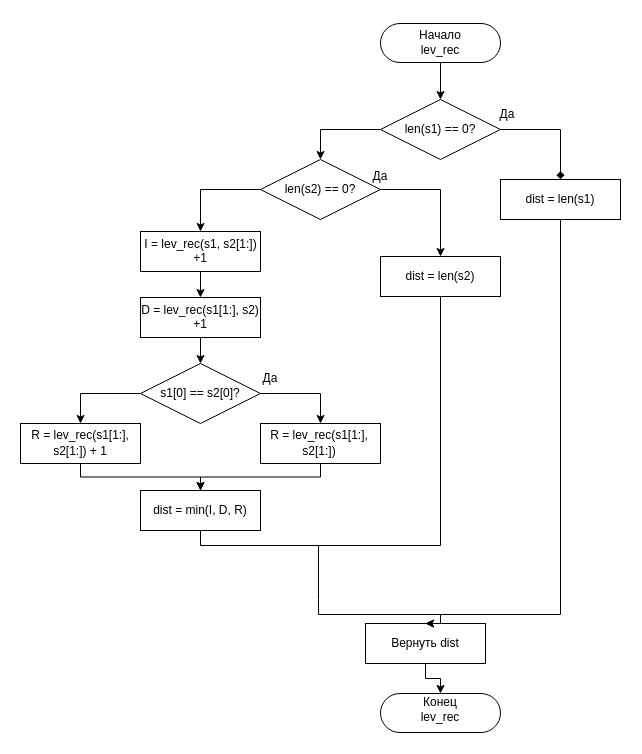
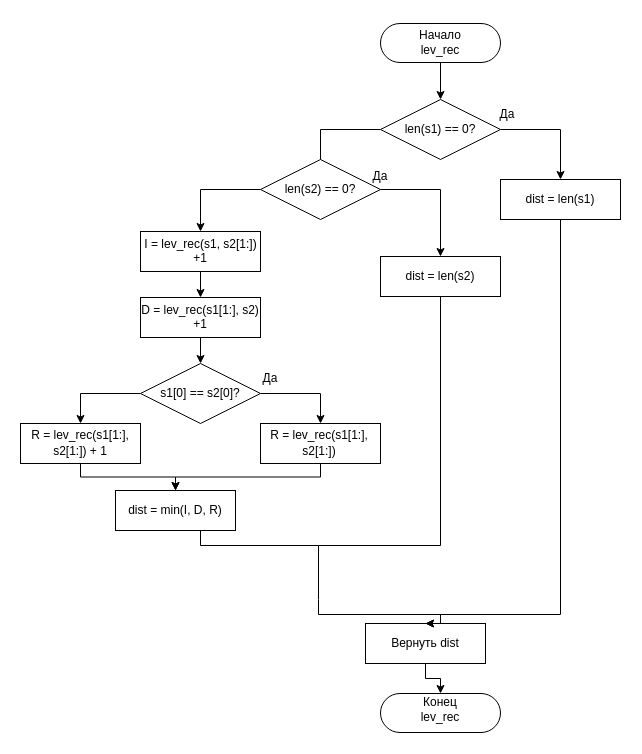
(321, 151) -> (321, 154)
(561, 171) -> (561, 171)
(201, 511) -> (176, 511)
